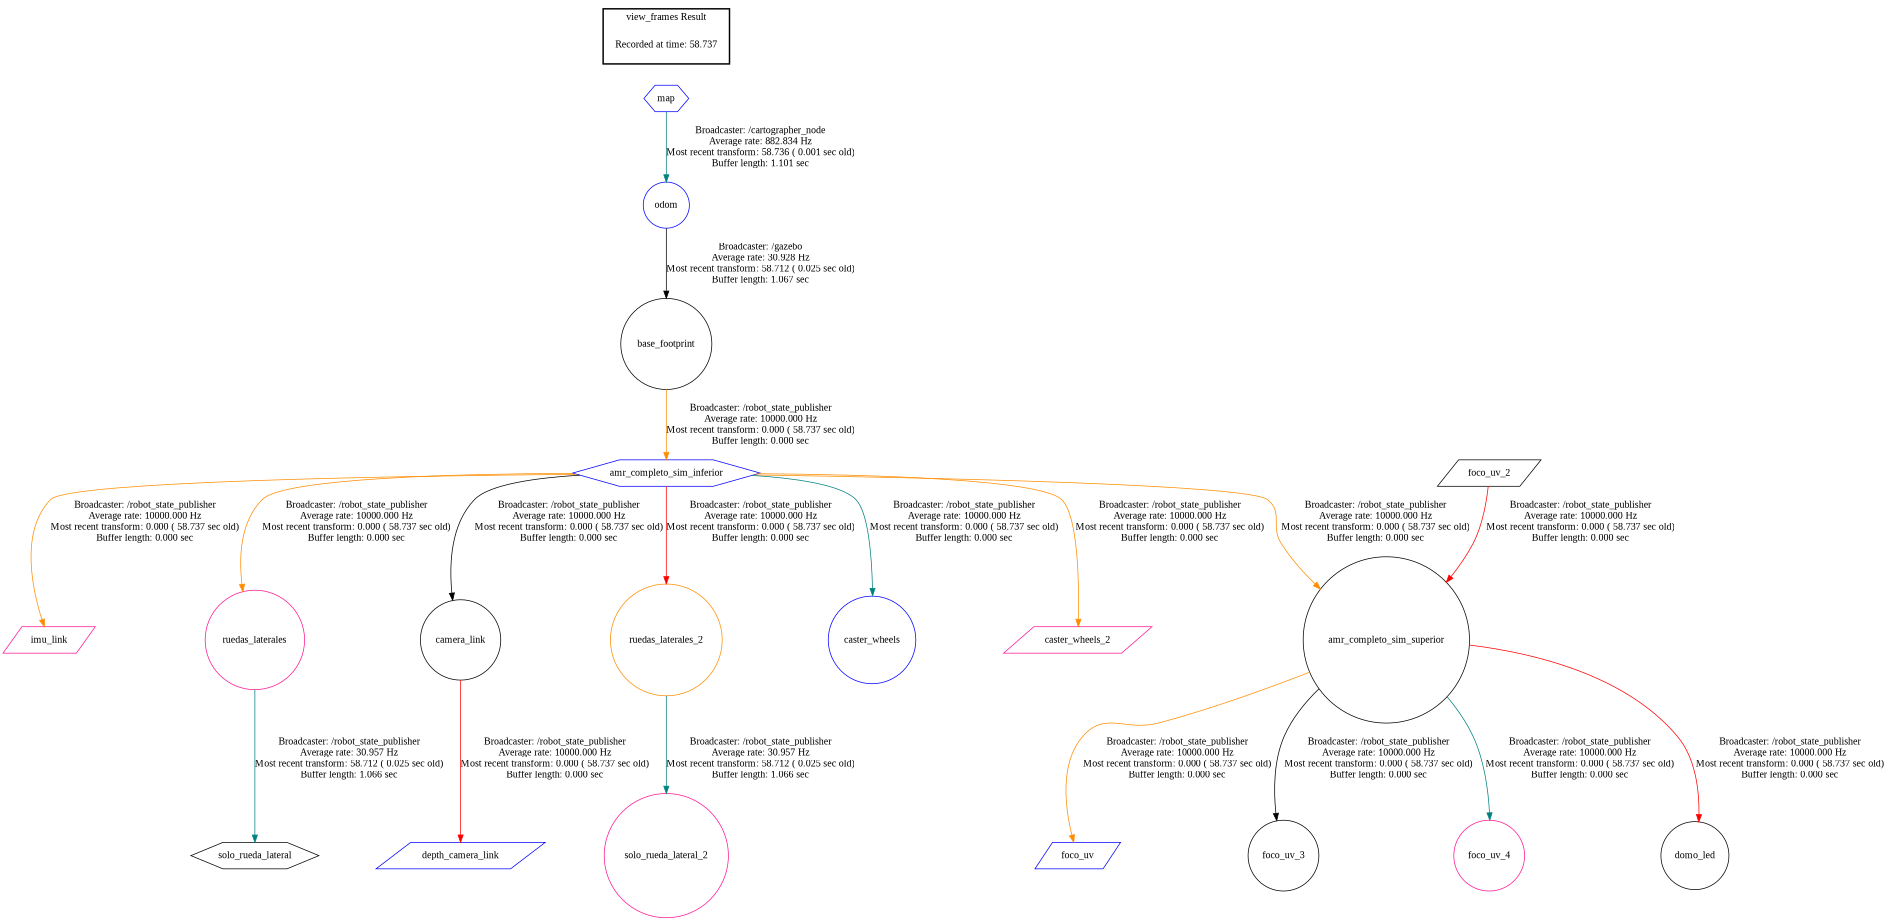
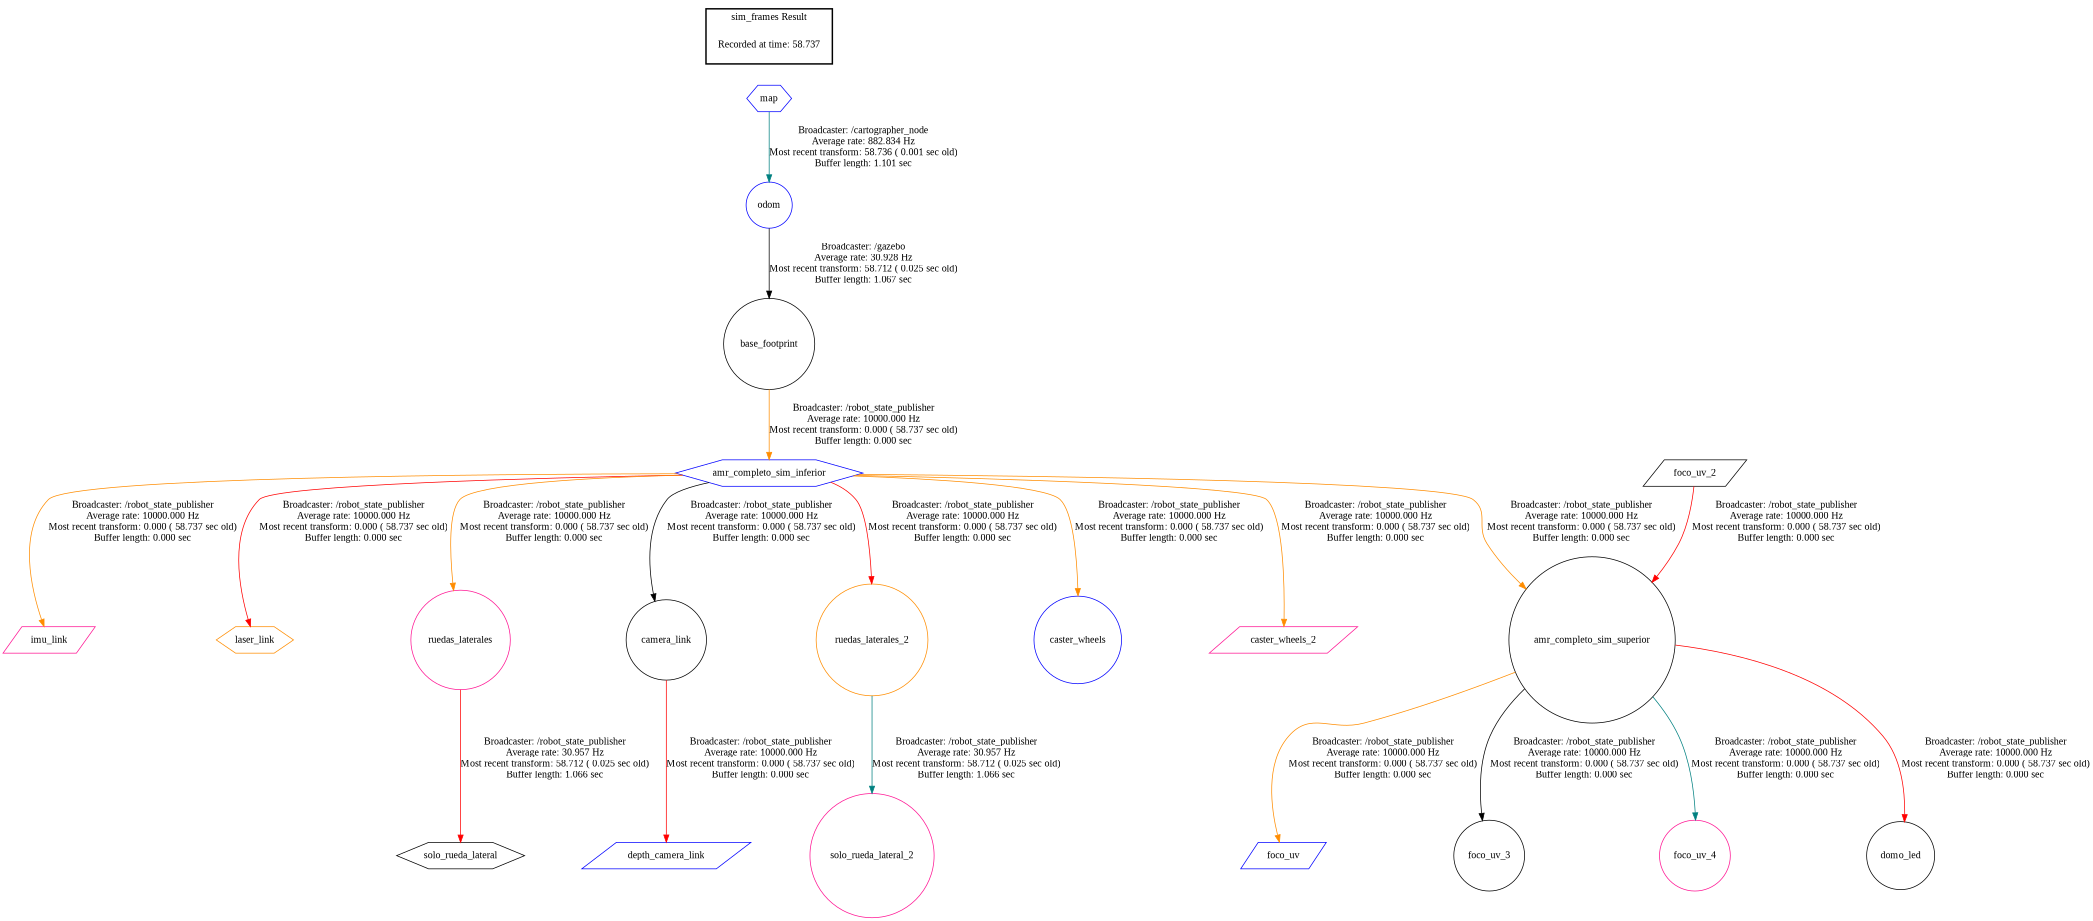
(666, 17) -> (769, 17)
(849, 494) -> (1003, 486)
none -> (255, 640)
(255, 762) -> (461, 762)
